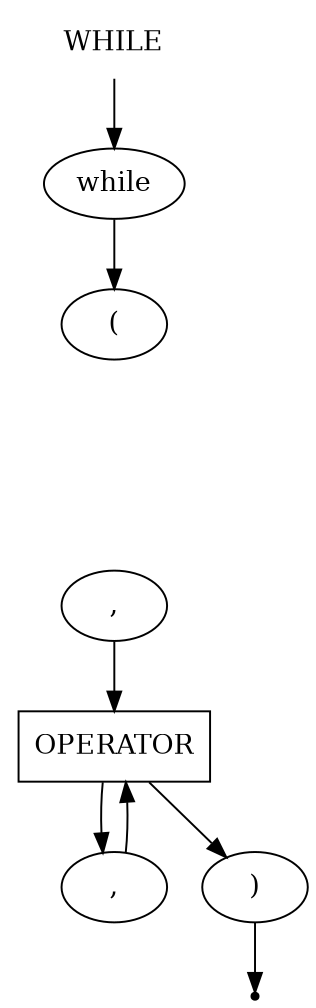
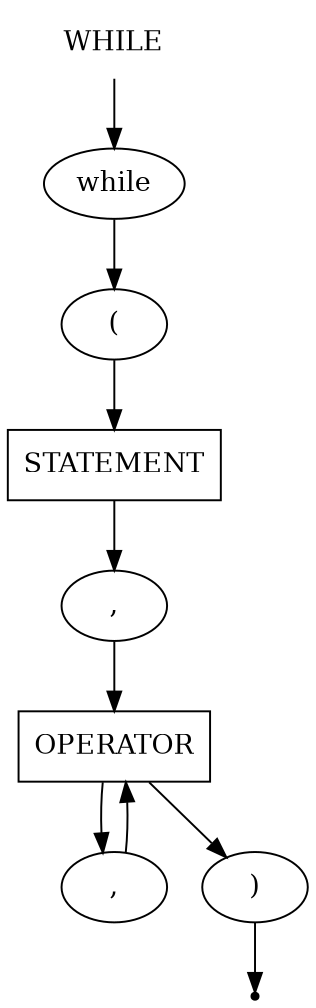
none -> (114, 465)
